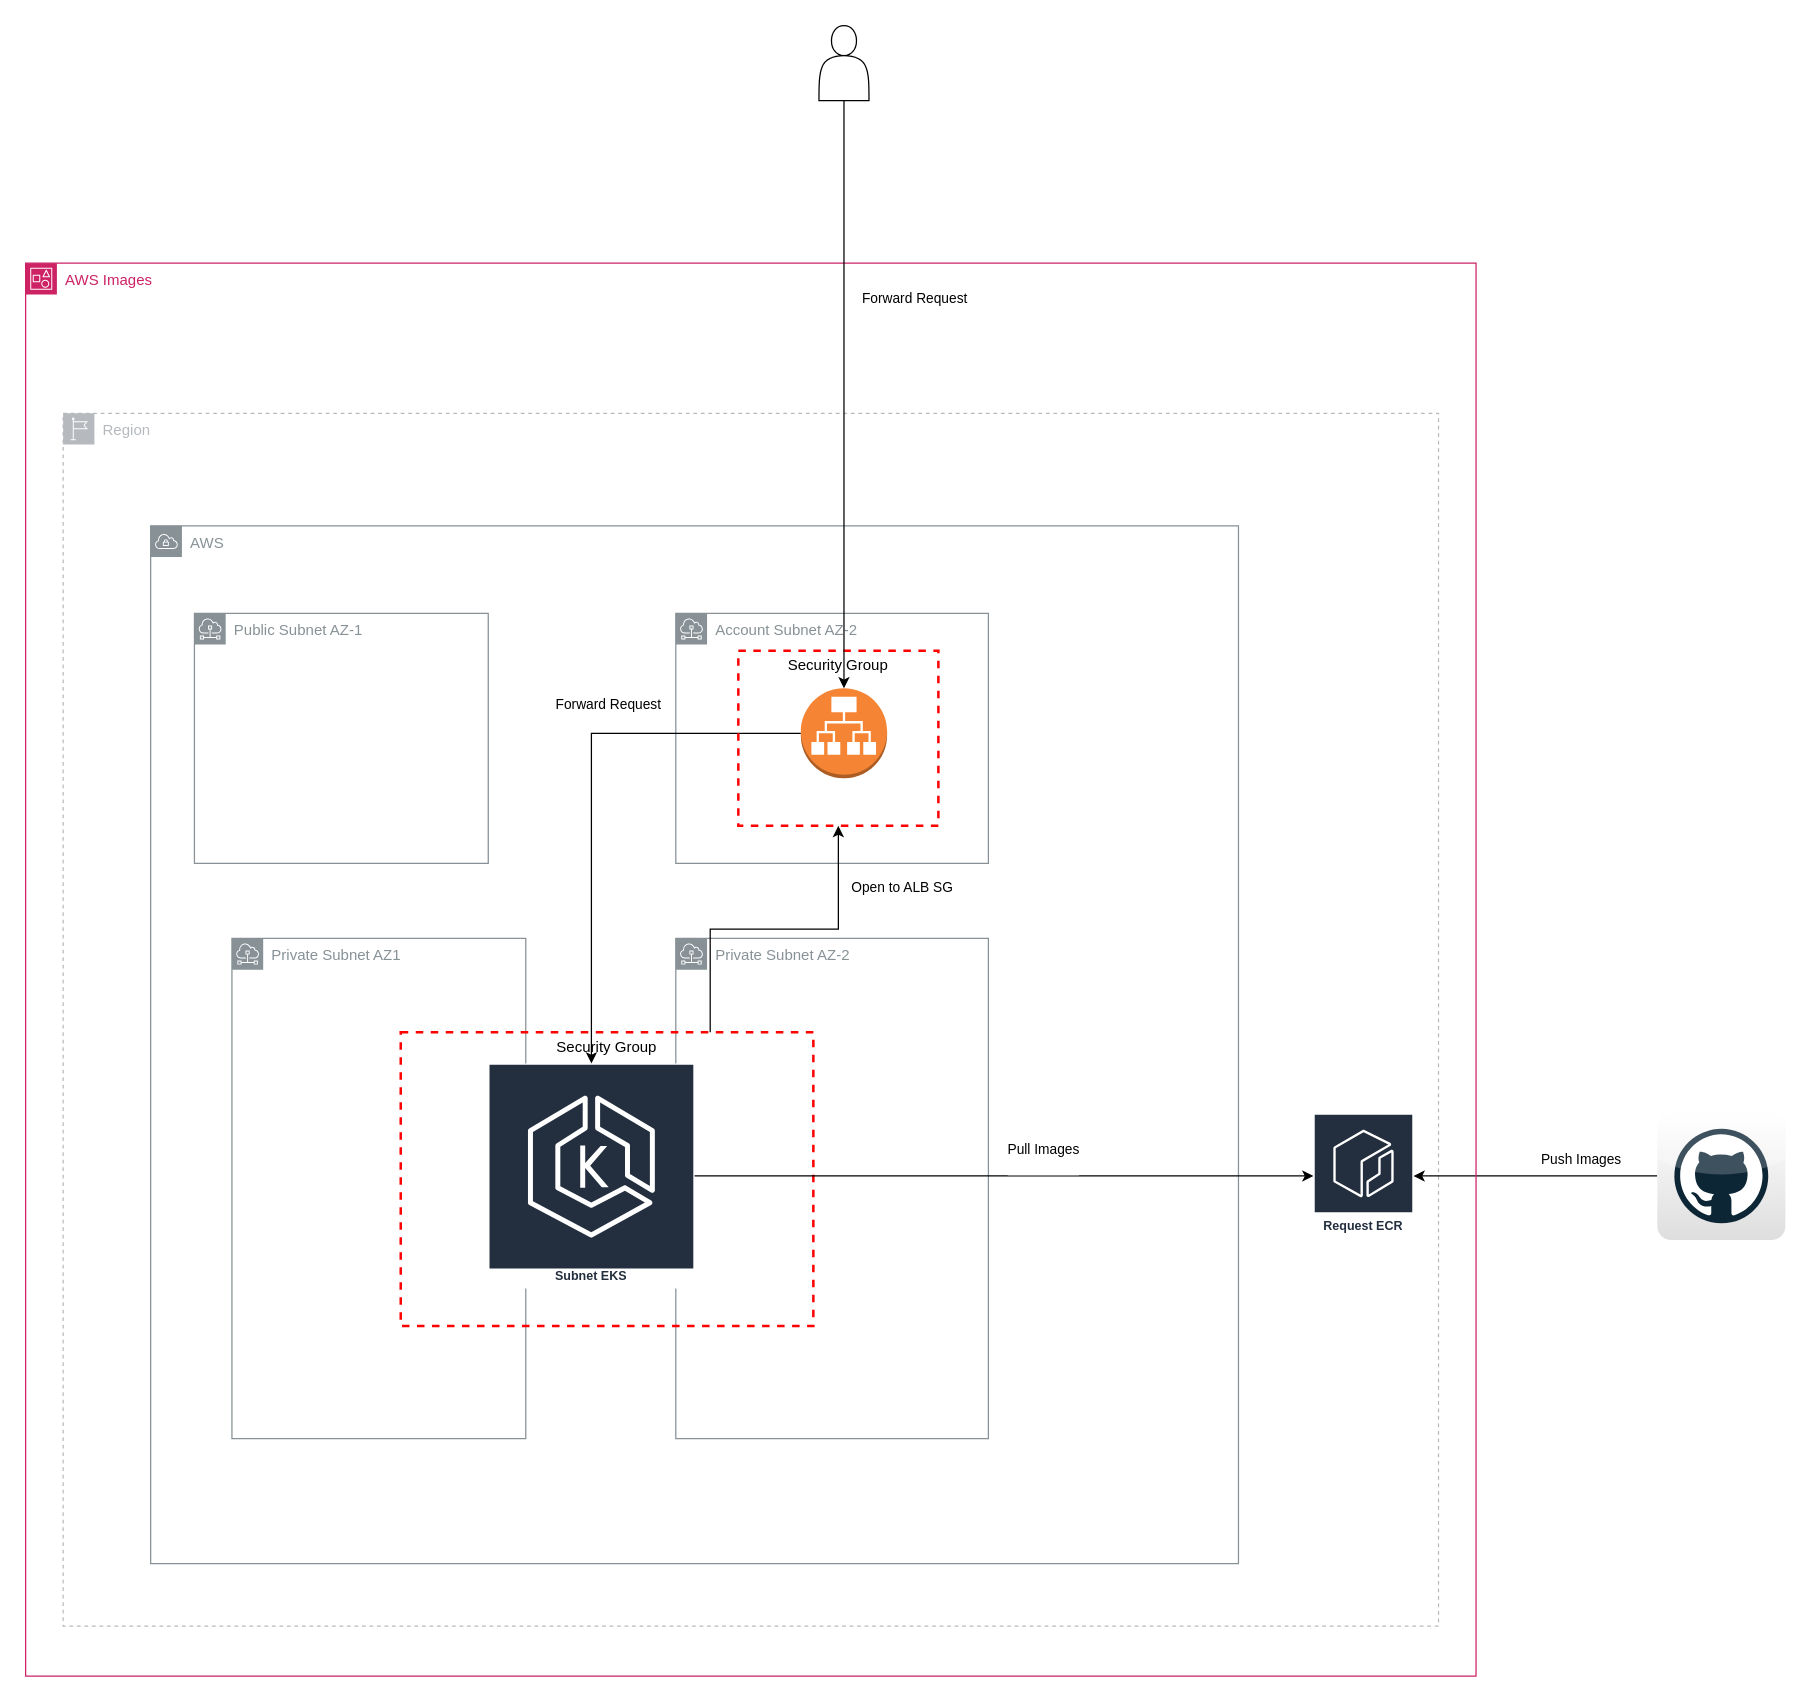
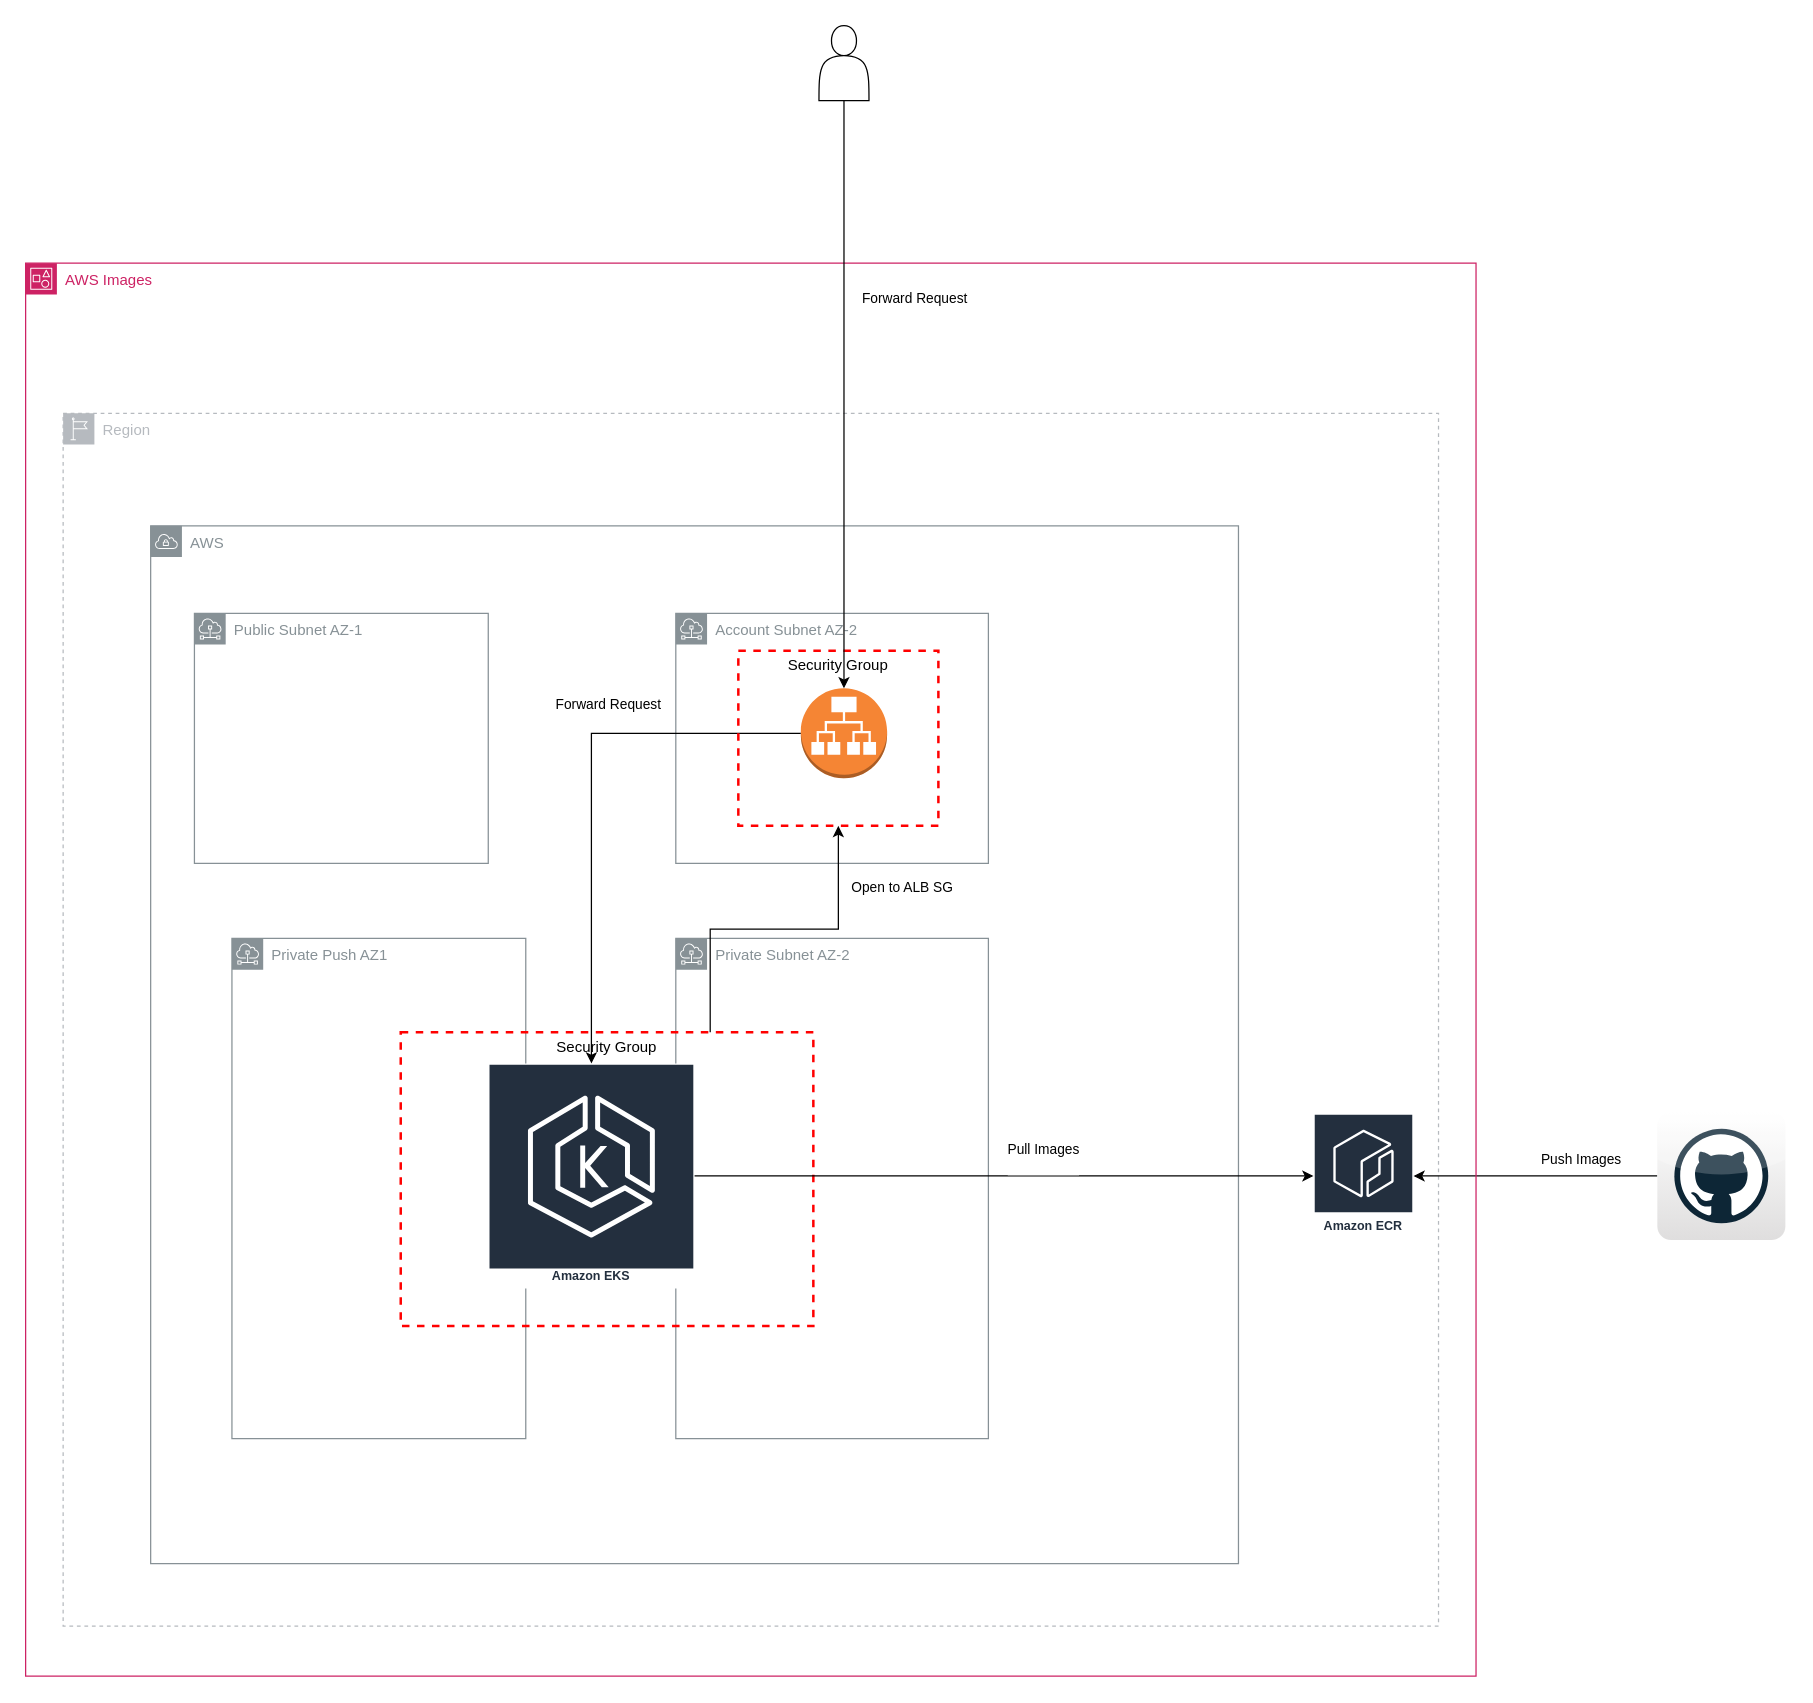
(342, 956) -> (333, 956)
(1363, 1226) -> (1363, 1226)
(591, 1276) -> (591, 1276)
